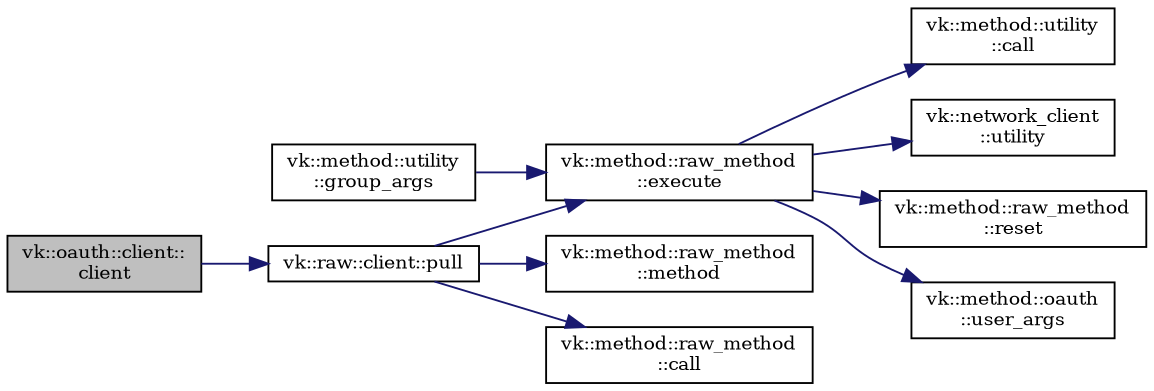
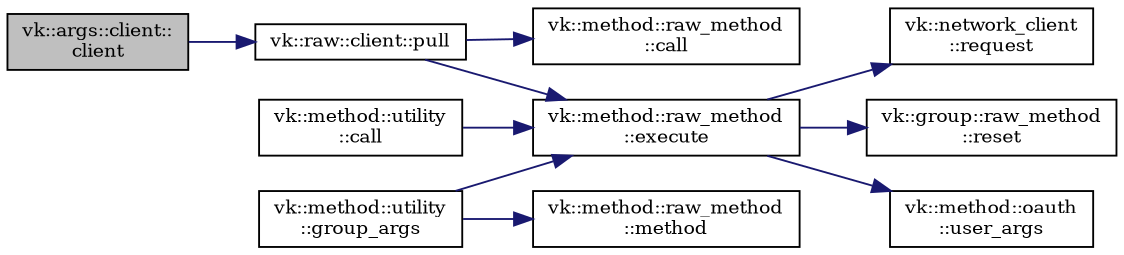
(822, 106) -> (489, 128)
(1013, 128) -> (992, 36)
(1013, 219) -> (992, 128)
(104, 264) -> (98, 42)
(503, 264) -> (489, 219)
